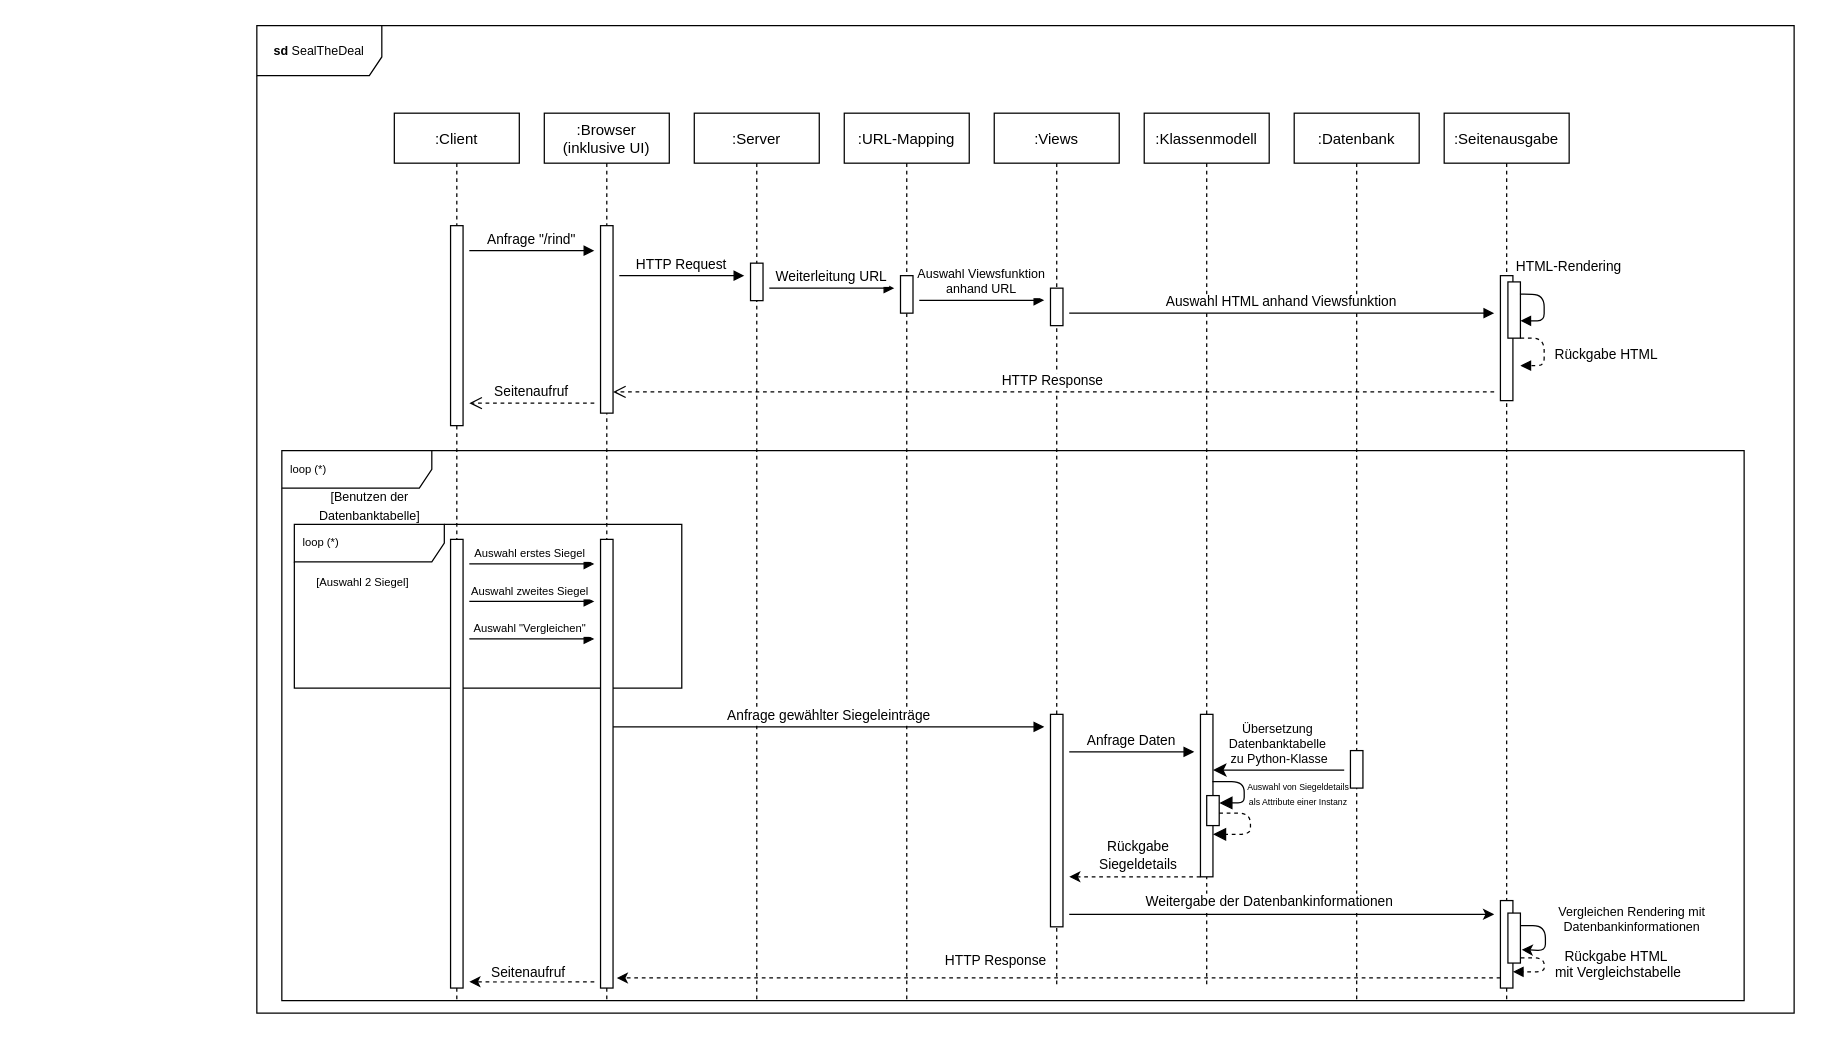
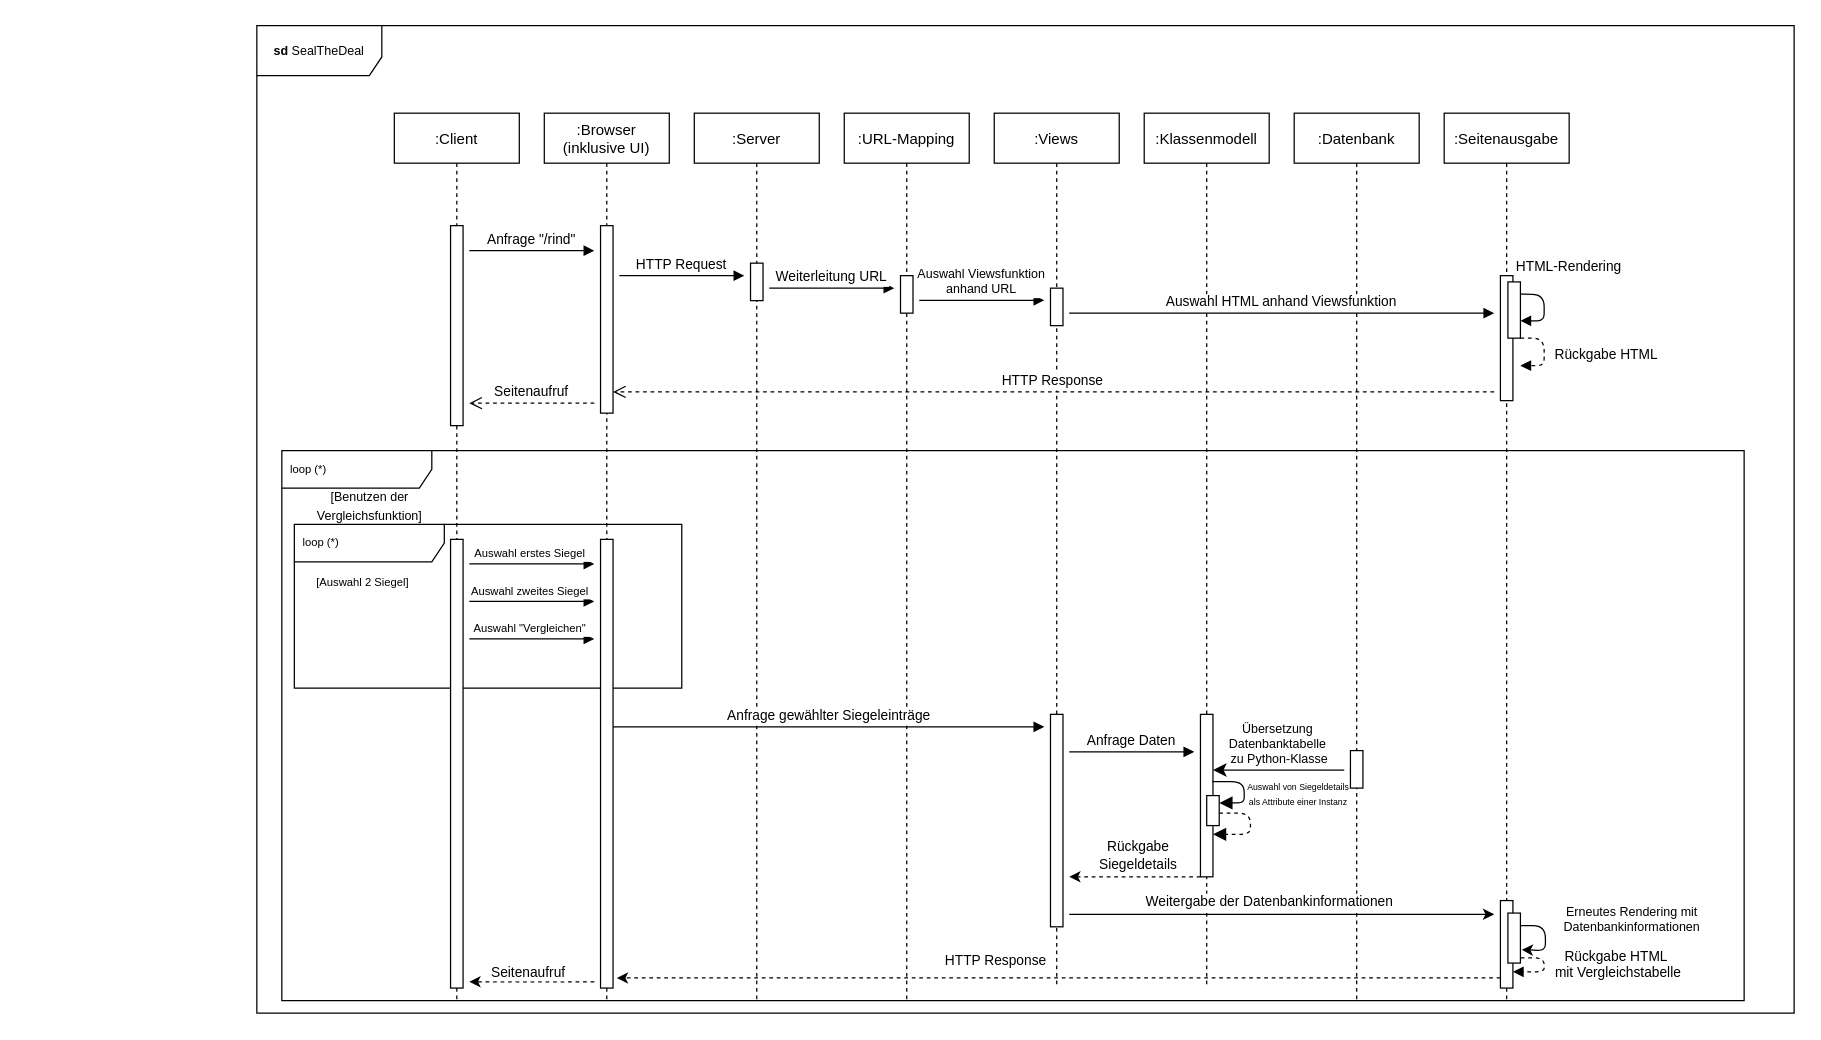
(370, 506) -> (370, 506)
(1633, 919) -> (1633, 919)
